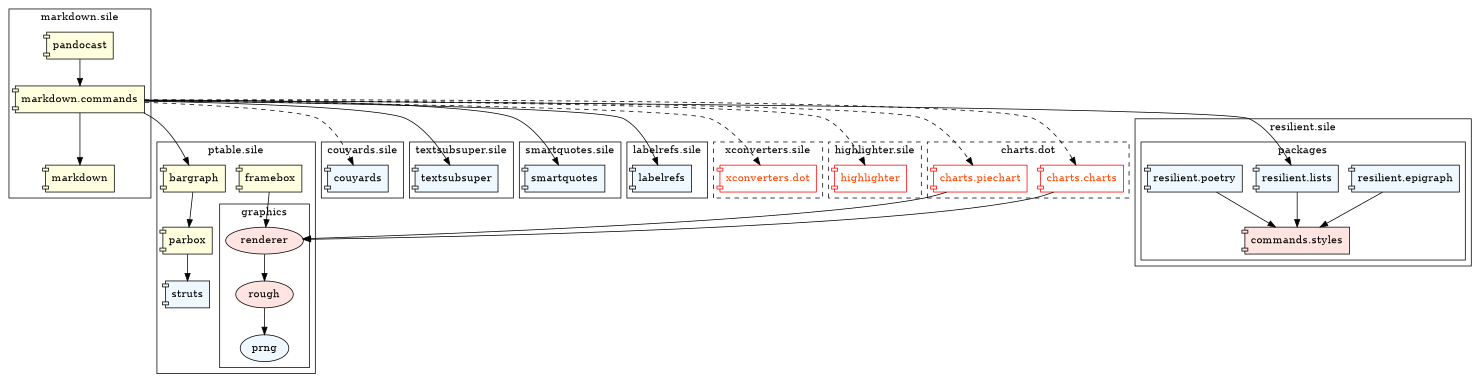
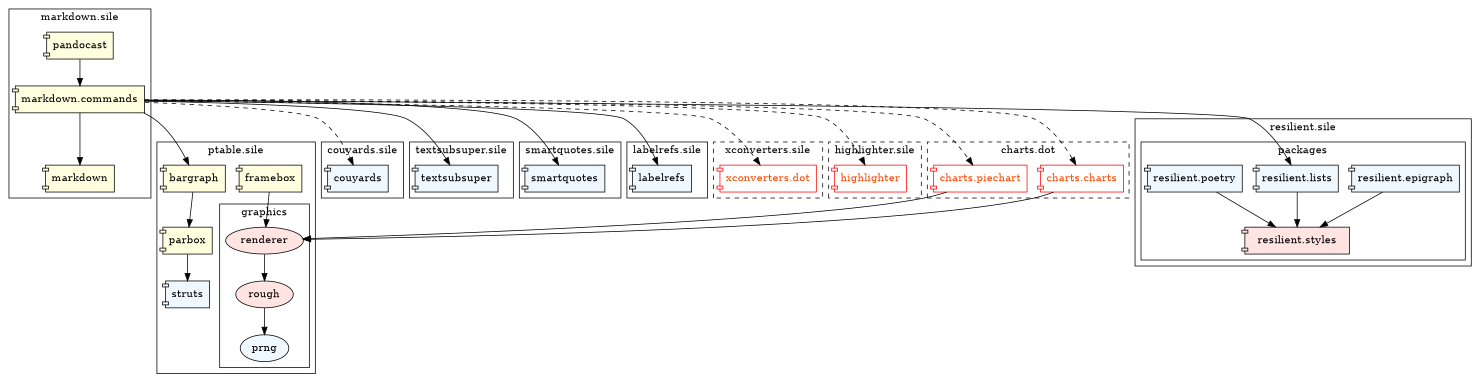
(1297, 241) -> (1297, 241)
